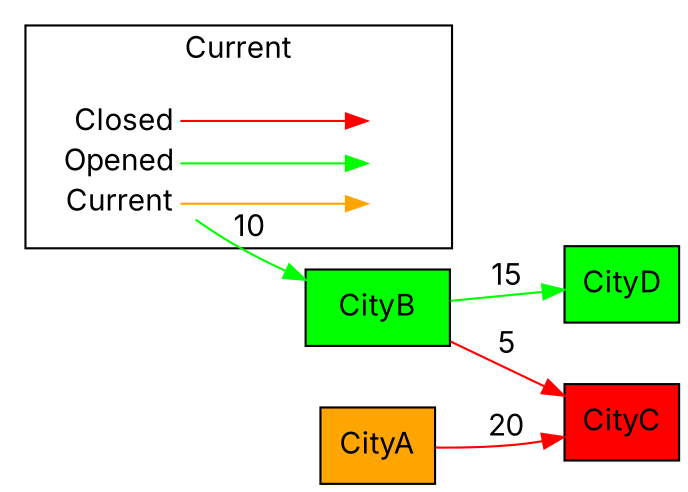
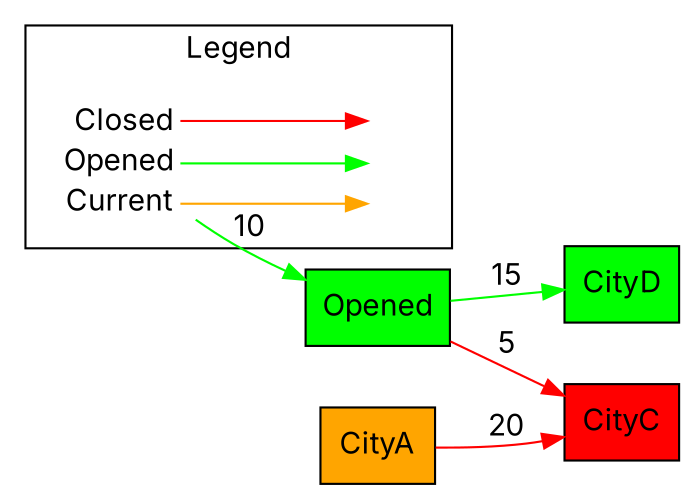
(239, 50) -> (239, 50)
(378, 308) -> (378, 308)
